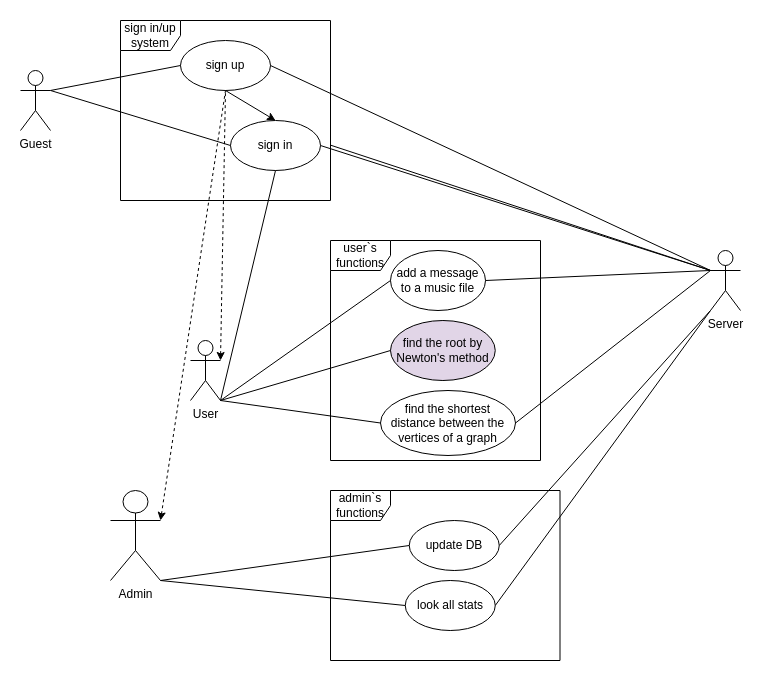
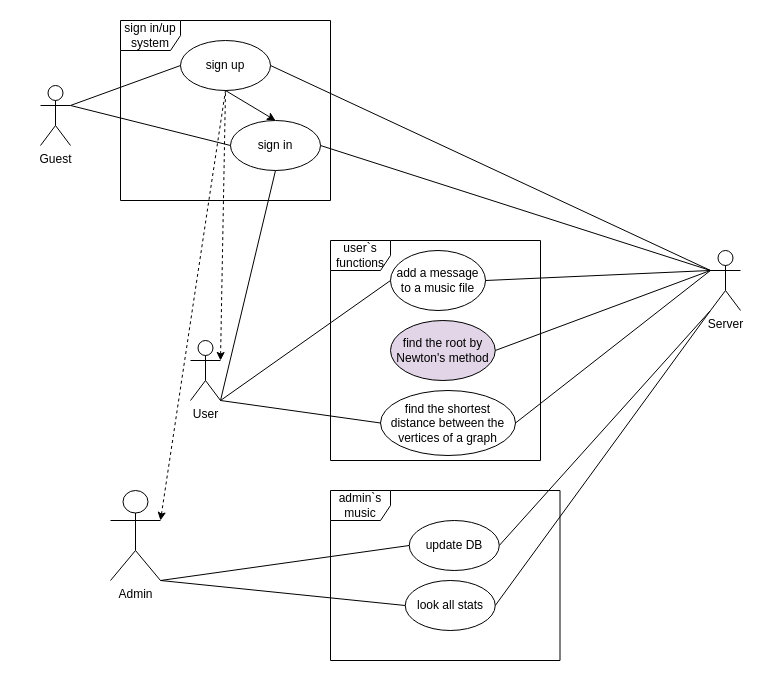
(36, 101) -> (56, 116)
(463, 189) -> (600, 312)
(308, 375) -> none
(361, 506) -> (361, 506)
